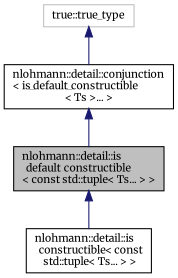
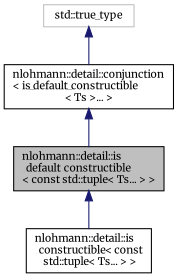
(89, 16) -> (89, 16)
